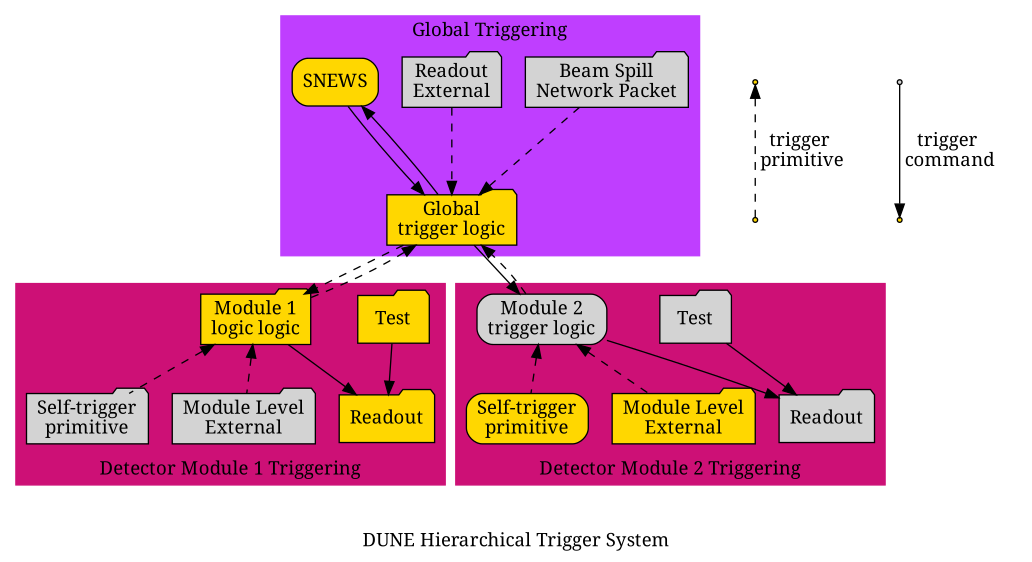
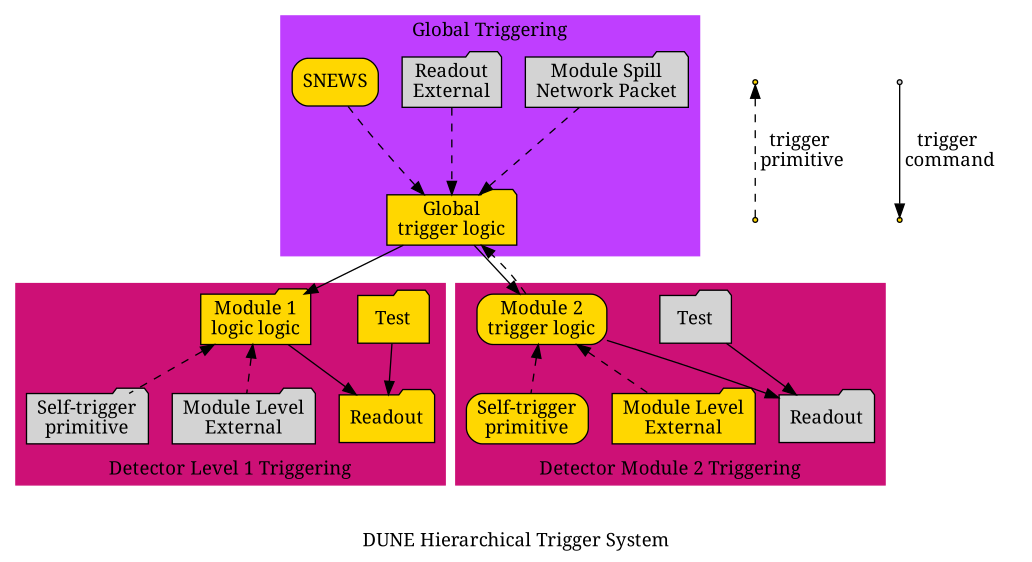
(607, 82) -> (607, 82)
(381, 146) -> (381, 146)
(406, 155) -> none
(360, 267) -> (360, 267)
(363, 275) -> none
(542, 319) -> (542, 319)
(231, 470) -> (231, 470)
